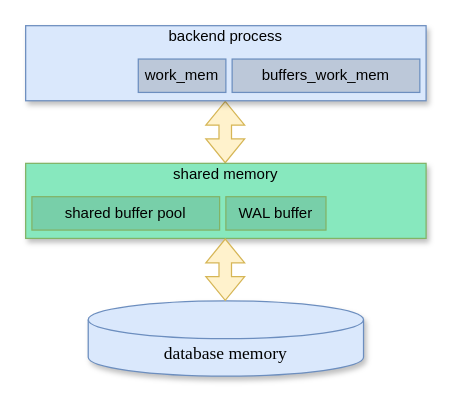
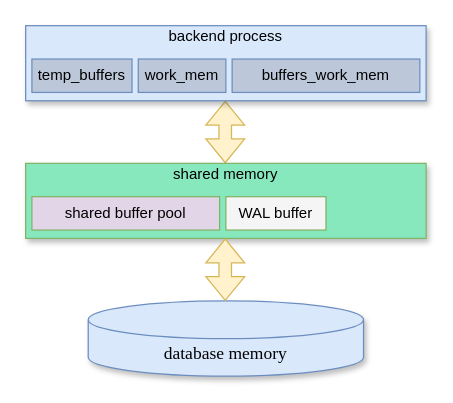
none -> (82, 76)
(126, 213) -> (126, 213)
(276, 213) -> (276, 213)
